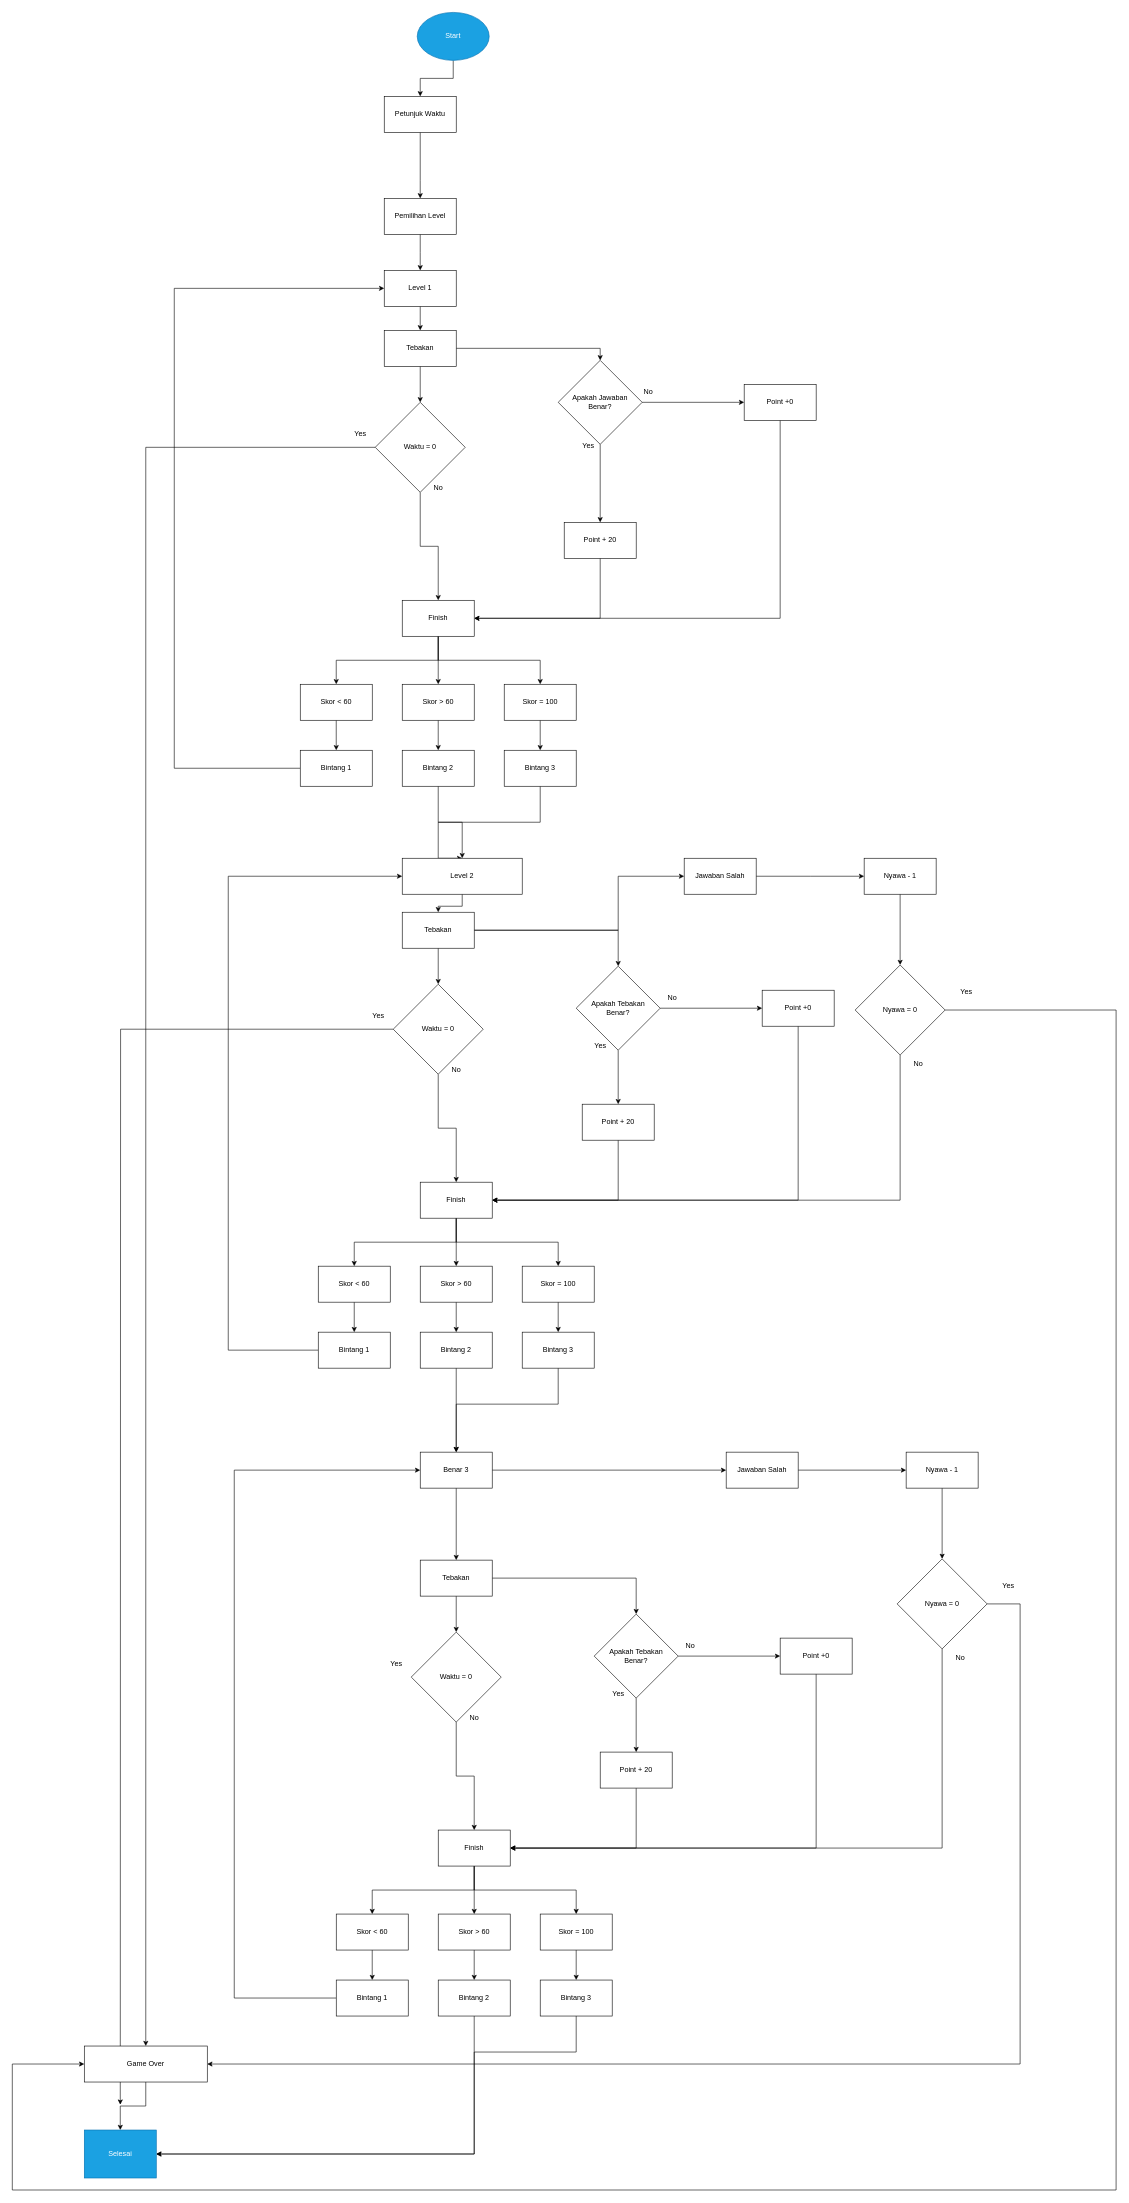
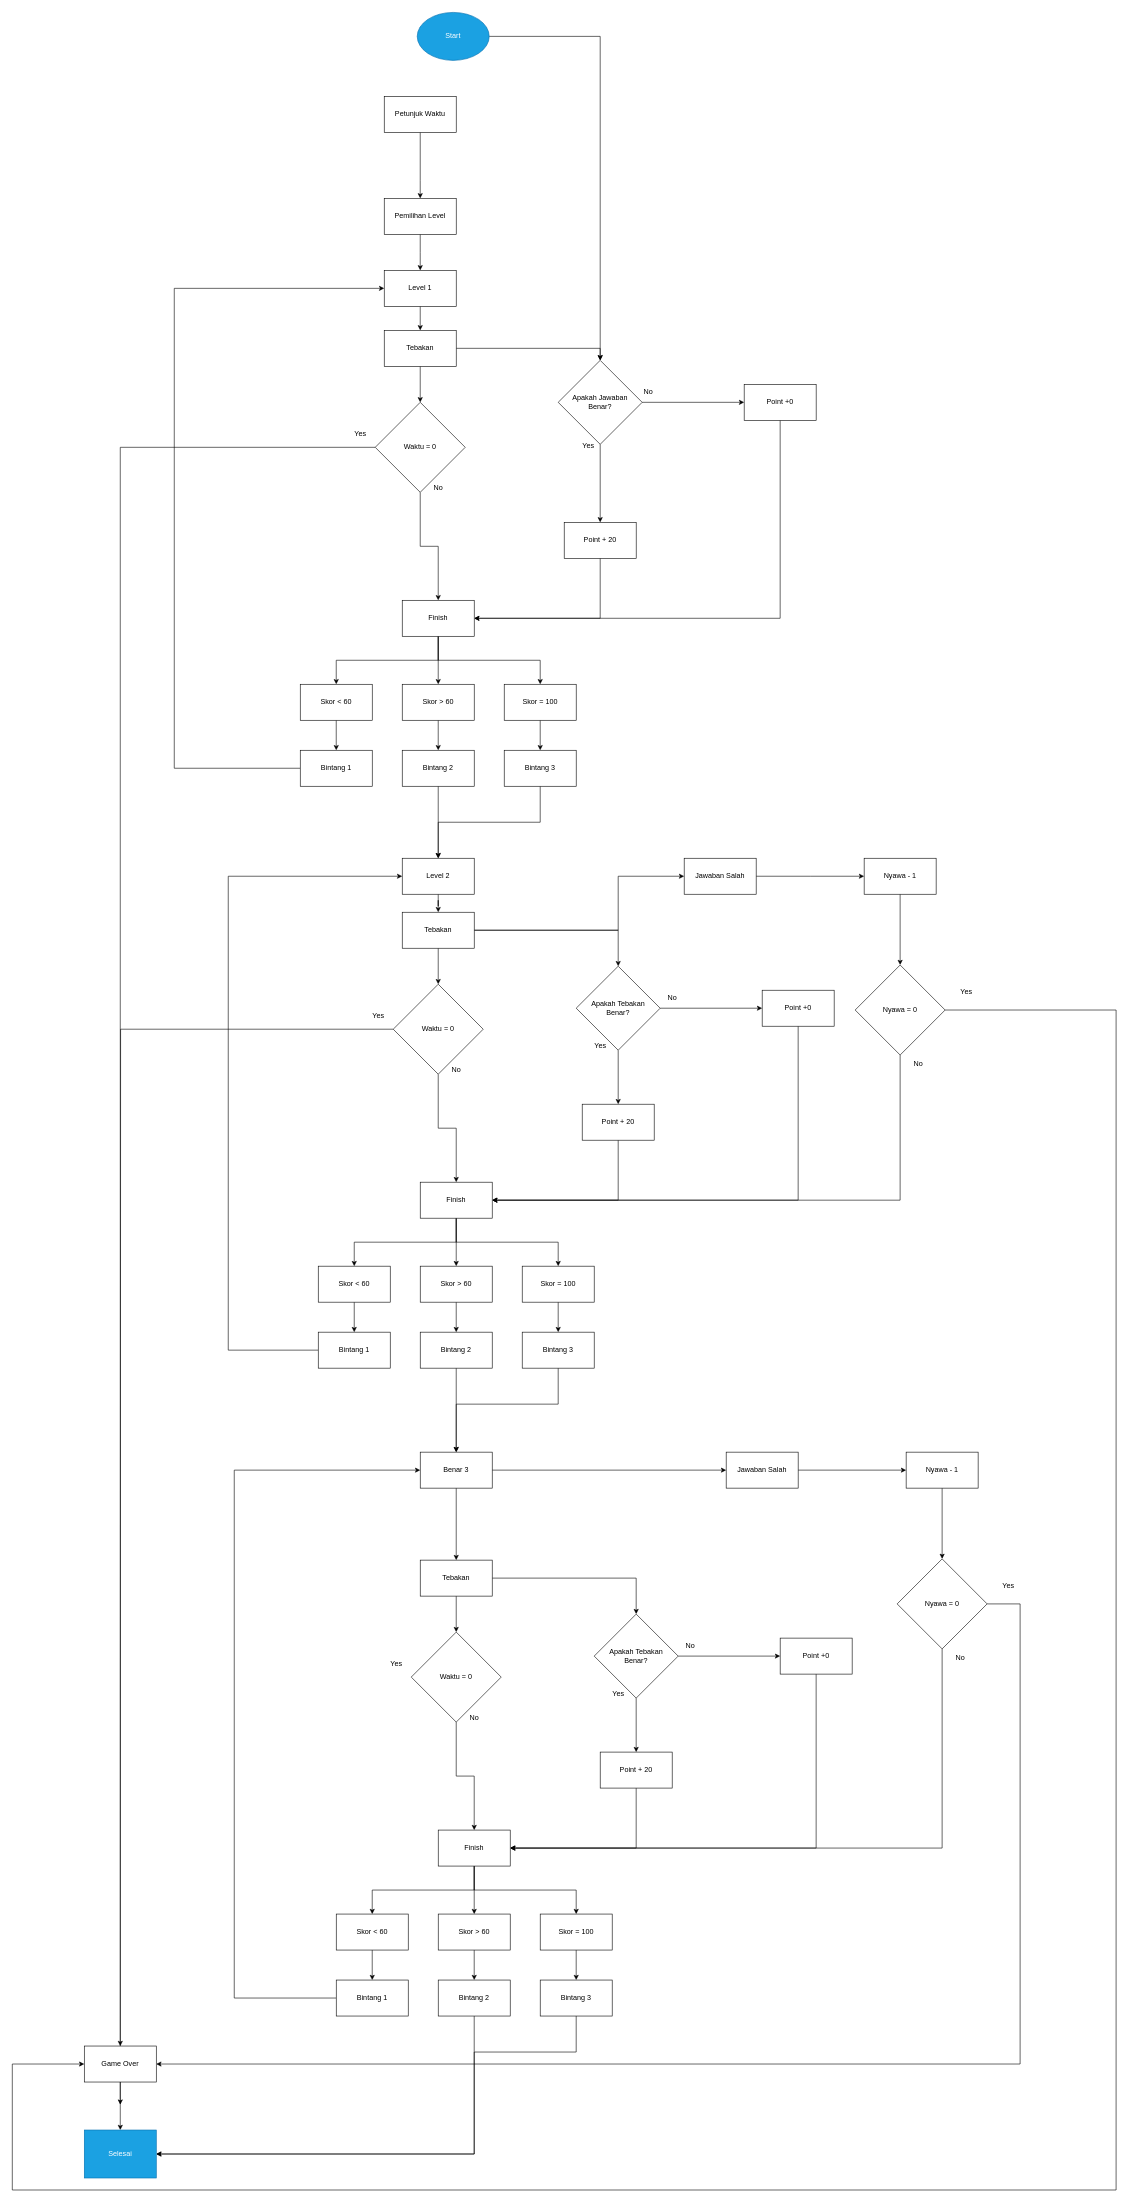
(437, 78) -> (600, 135)
(462, 876) -> (438, 876)
(146, 2064) -> (120, 2064)
